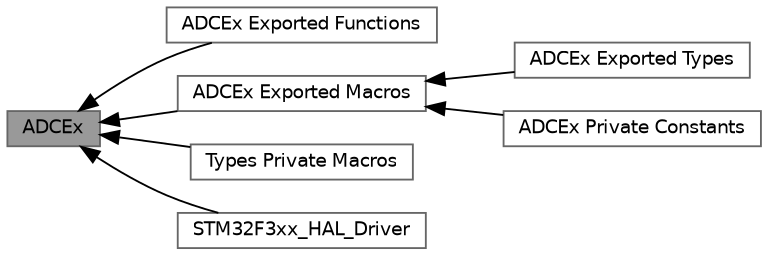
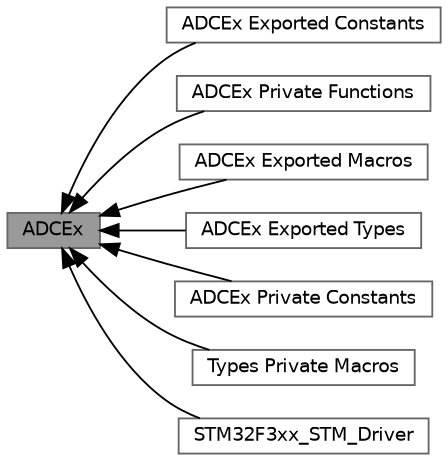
(302, 25) -> (304, 93)
none -> (304, 25)
(480, 76) -> (152, 230)
(474, 112) -> (175, 266)
(302, 230) -> (304, 436)
